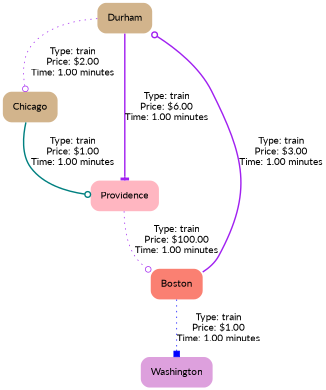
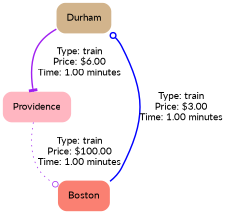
(30, 107) -> none
(235, 146) -> (140, 111)
(177, 372) -> none
